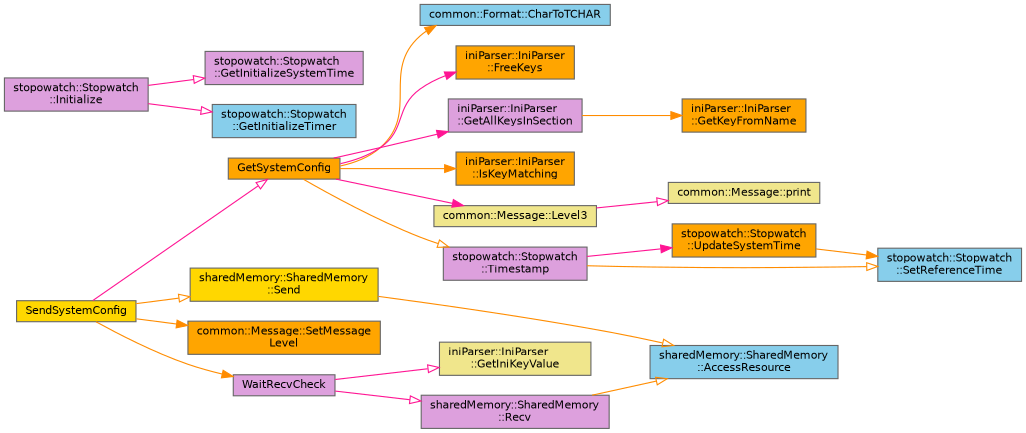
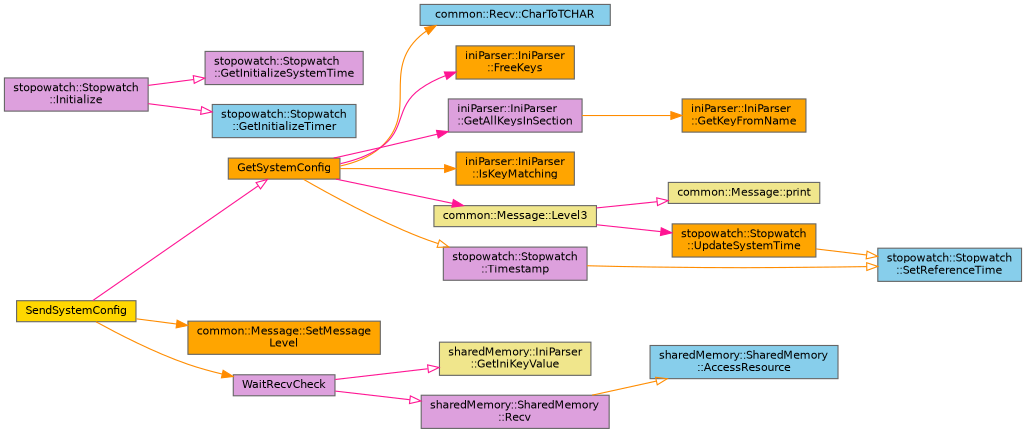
(515, 15) -> (515, 15)
(841, 252) -> (841, 252)
(624, 253) -> (629, 228)
(284, 285) -> none
(515, 359) -> (515, 359)
